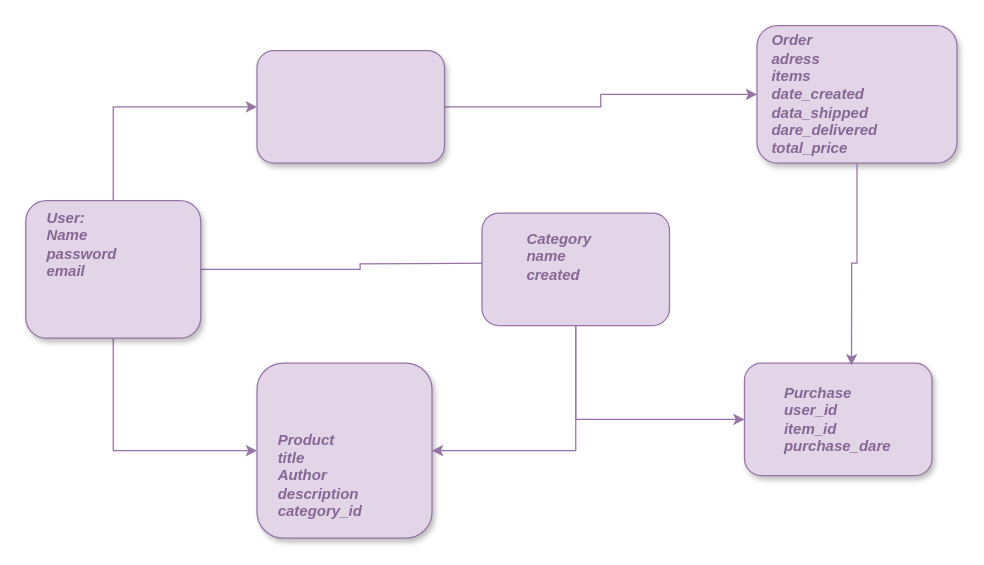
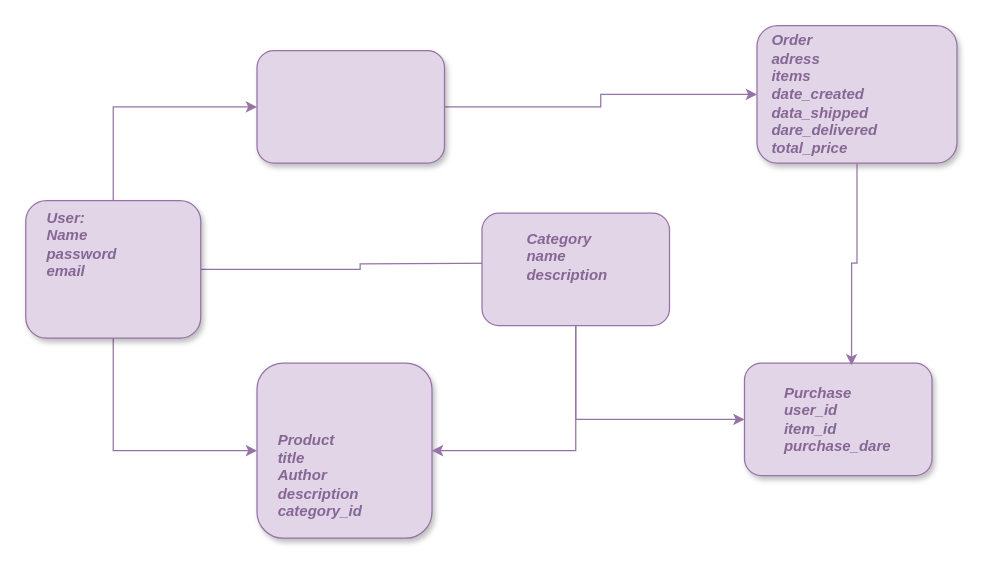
(560, 257) -> (563, 257)
